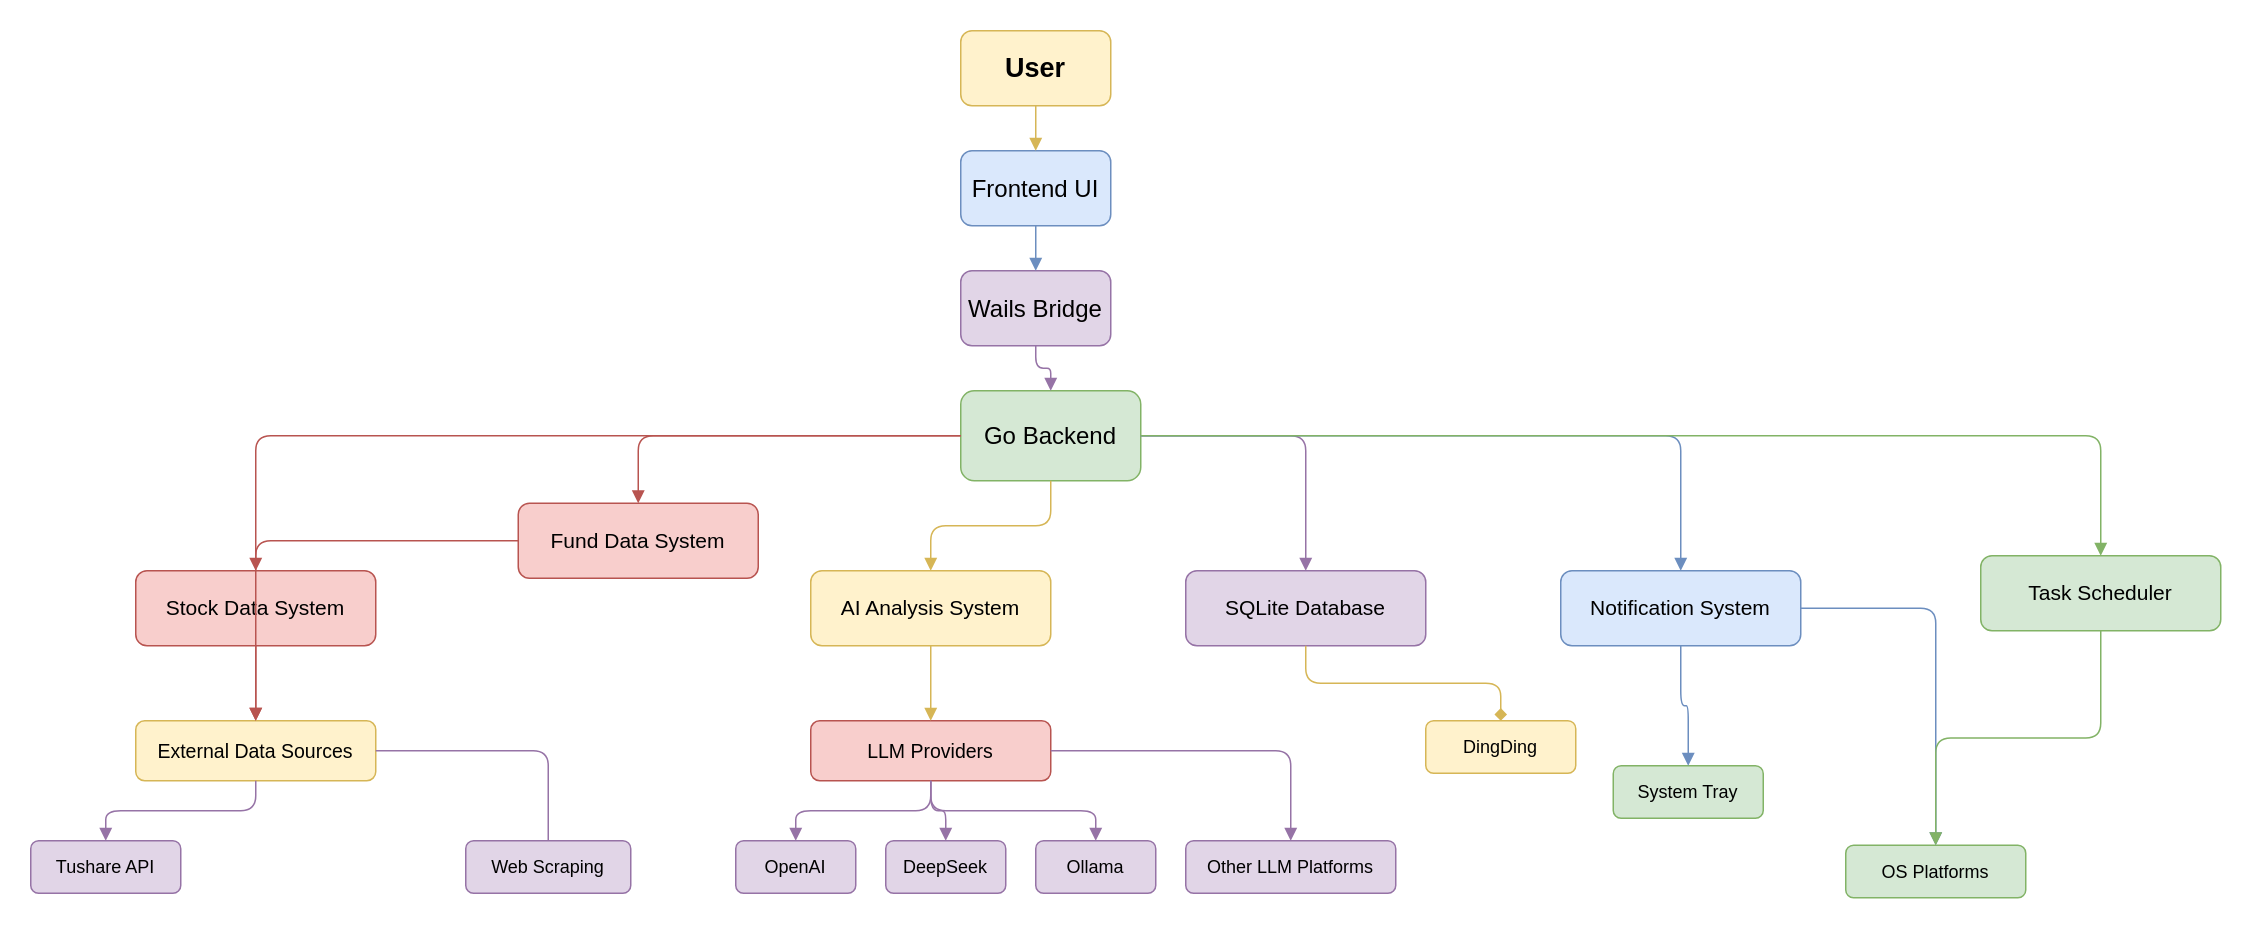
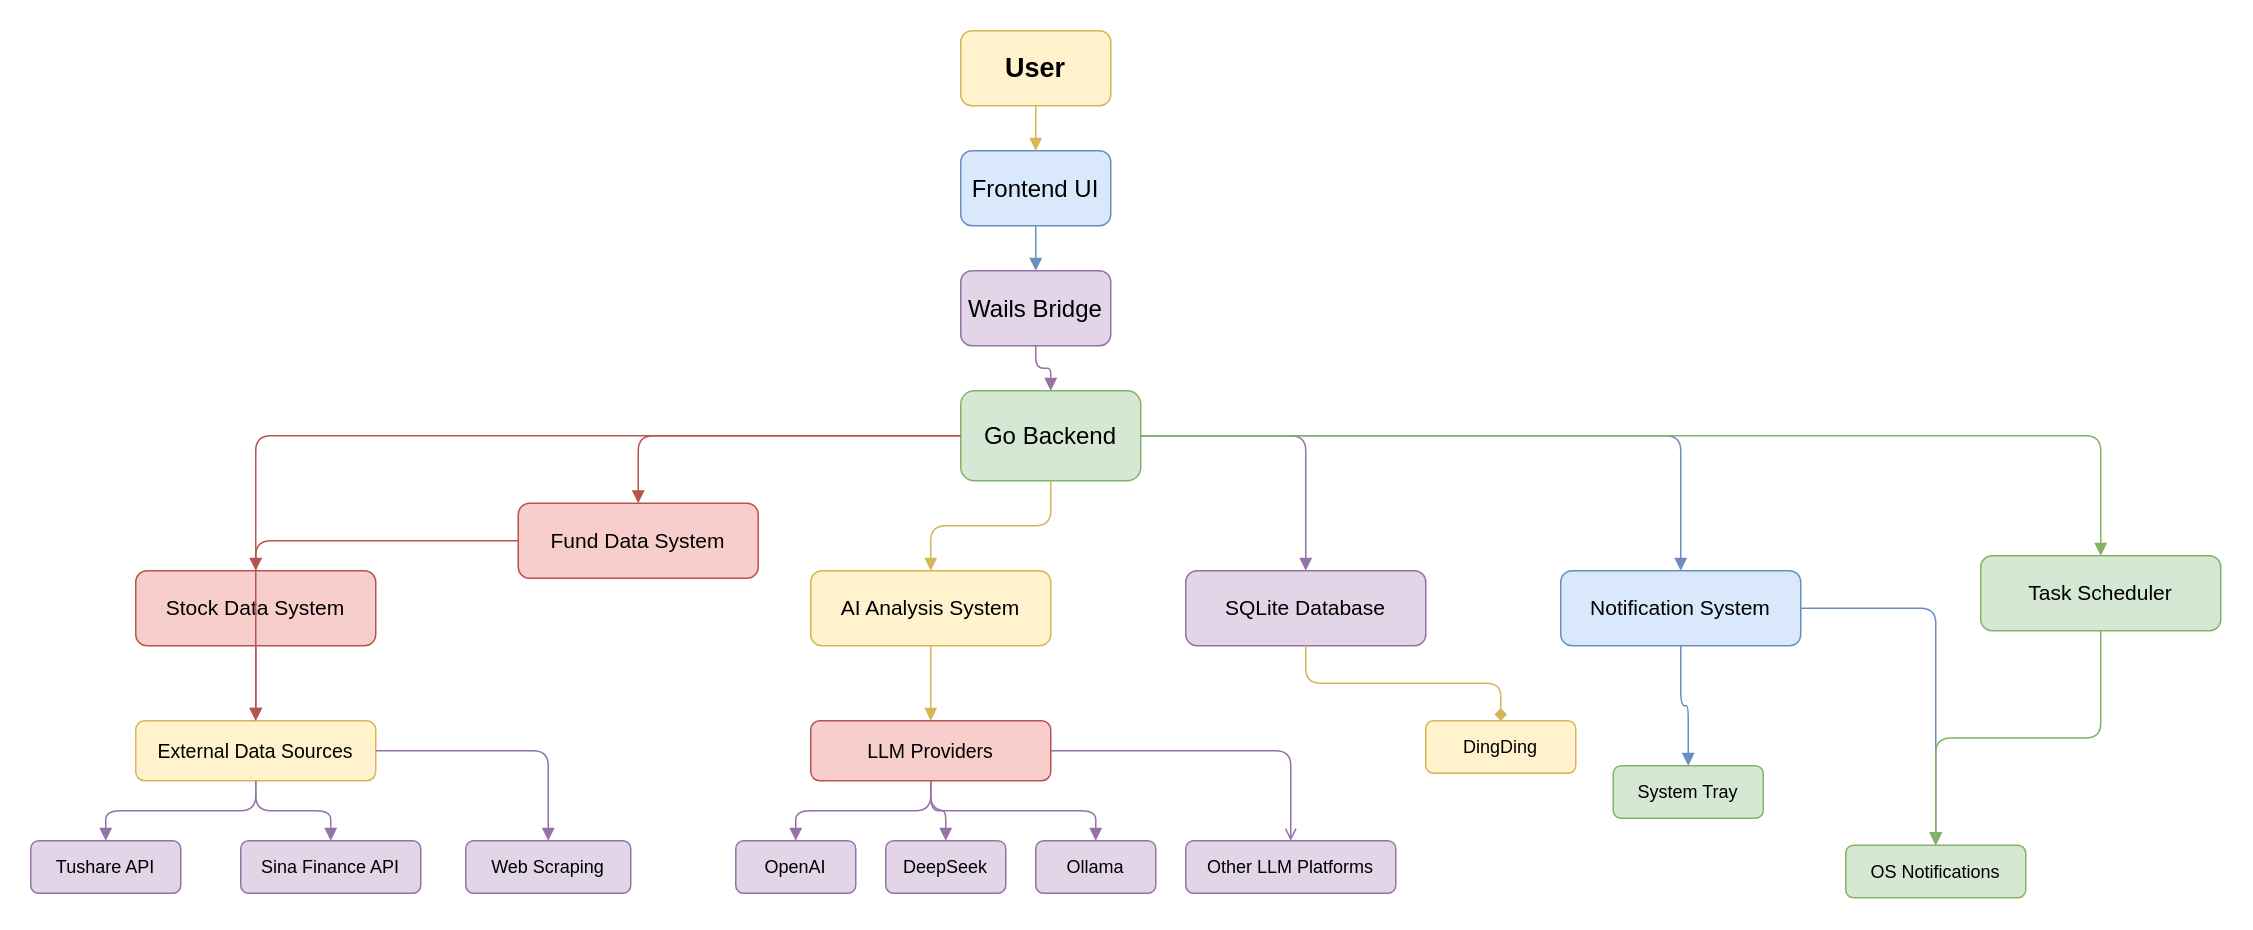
none -> (297, 811)
(1291, 827) -> (1291, 831)
(548, 832) -> (548, 827)
none -> (331, 867)
(1936, 872) -> (1936, 872)
